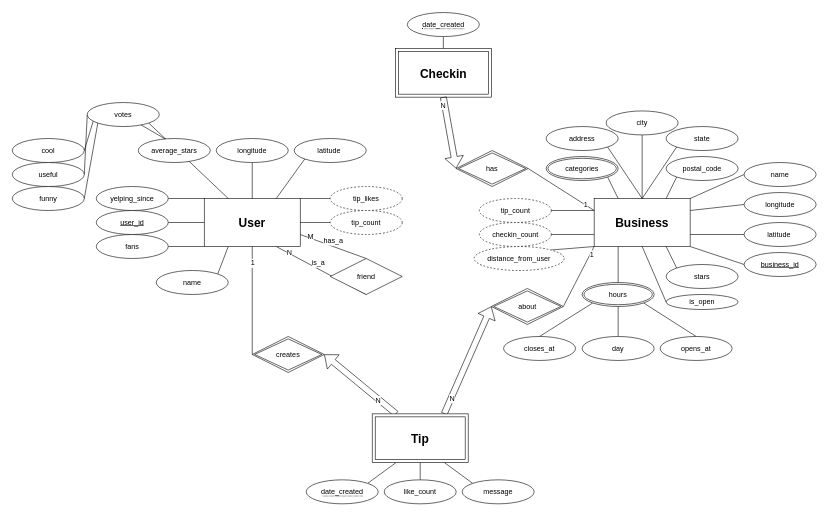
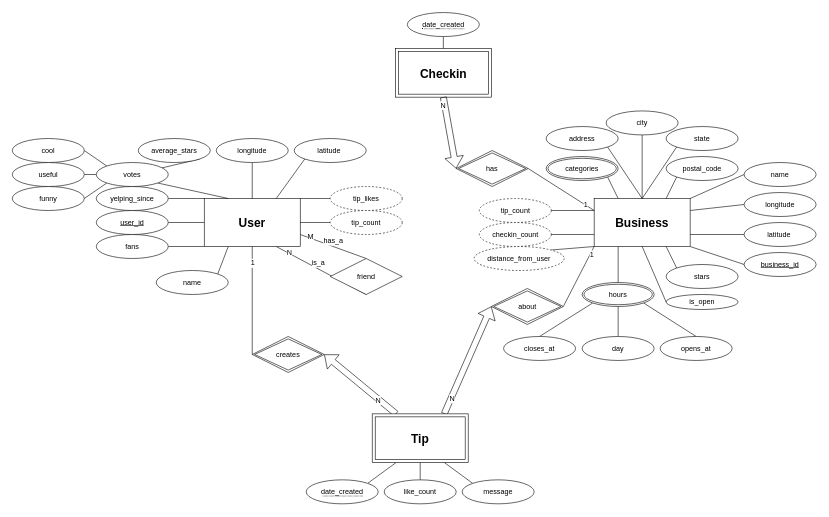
(123, 114) -> (132, 174)
